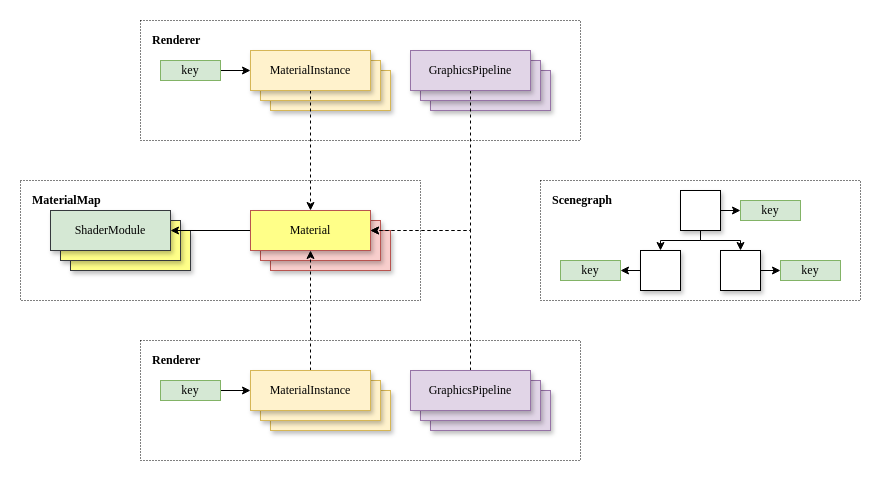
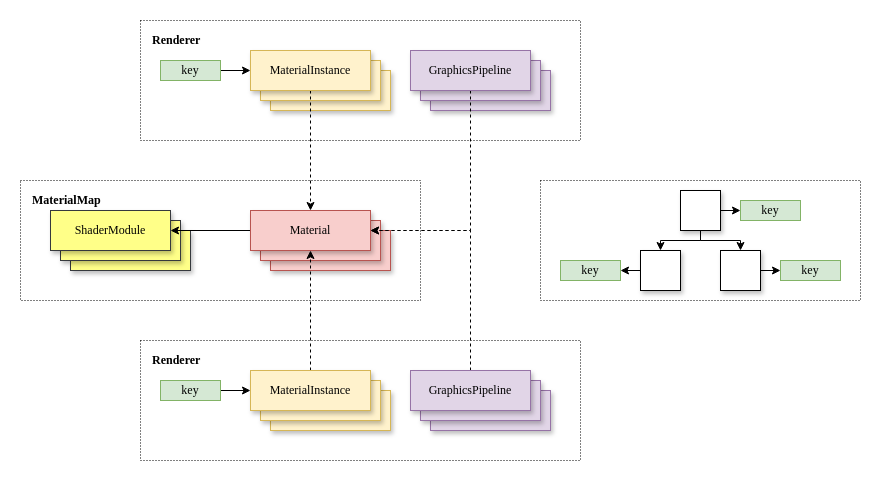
(601, 201) -> none
(111, 231) -> (111, 231)
(311, 231) -> (311, 231)
